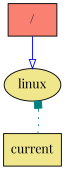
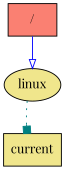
(39, 122) -> (26, 113)
